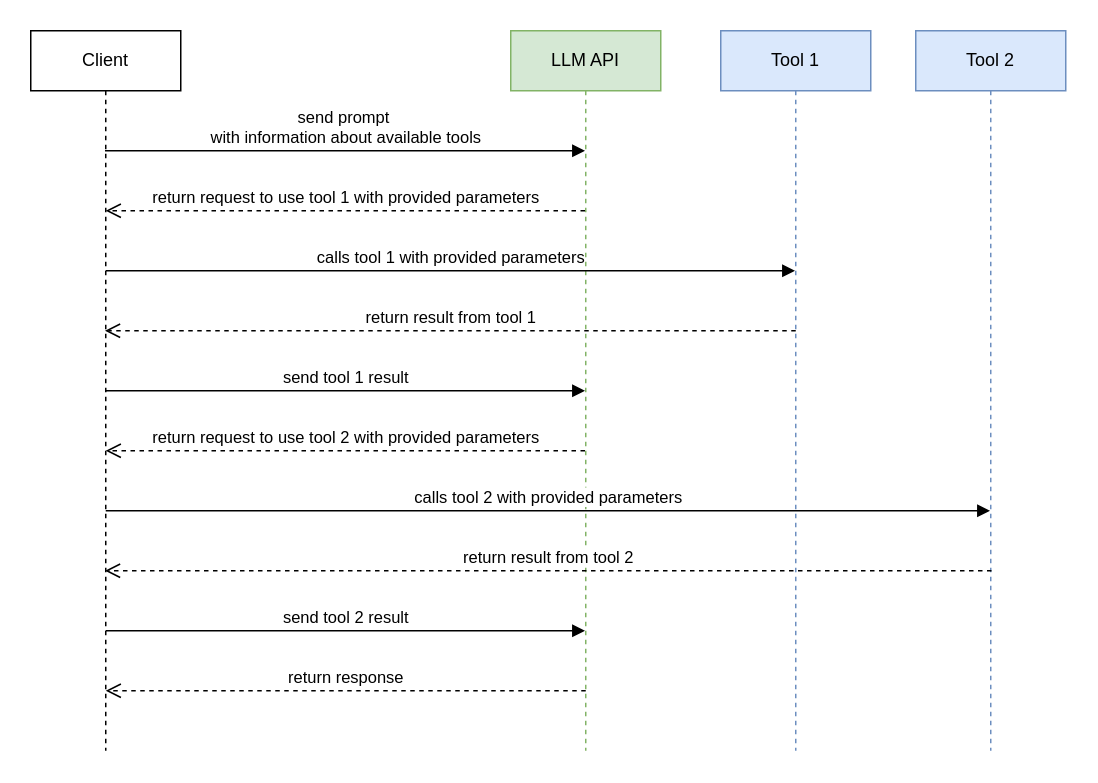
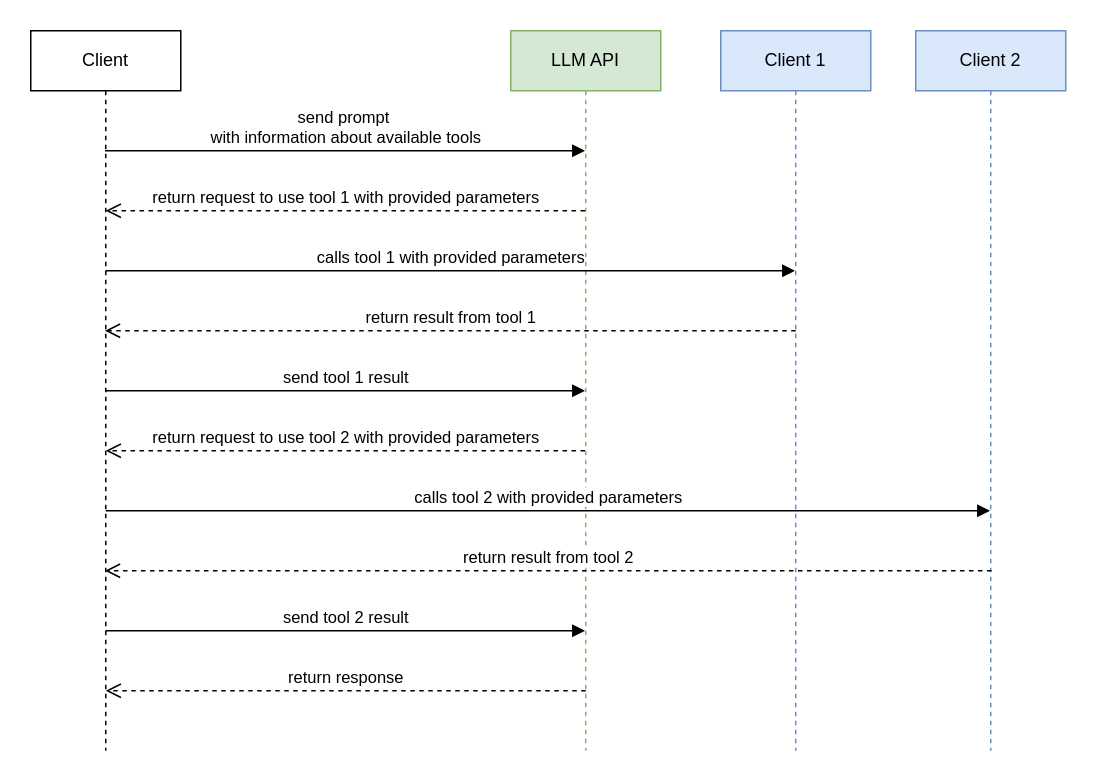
(796, 61) -> (796, 61)
(991, 61) -> (991, 61)
